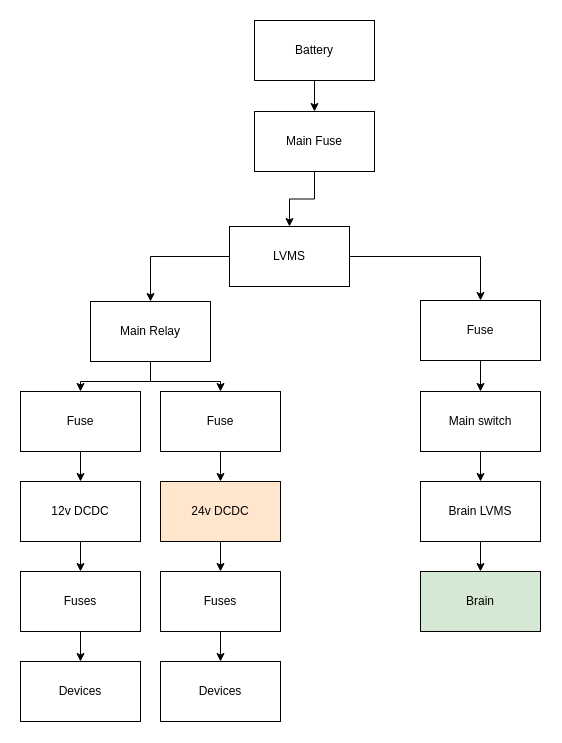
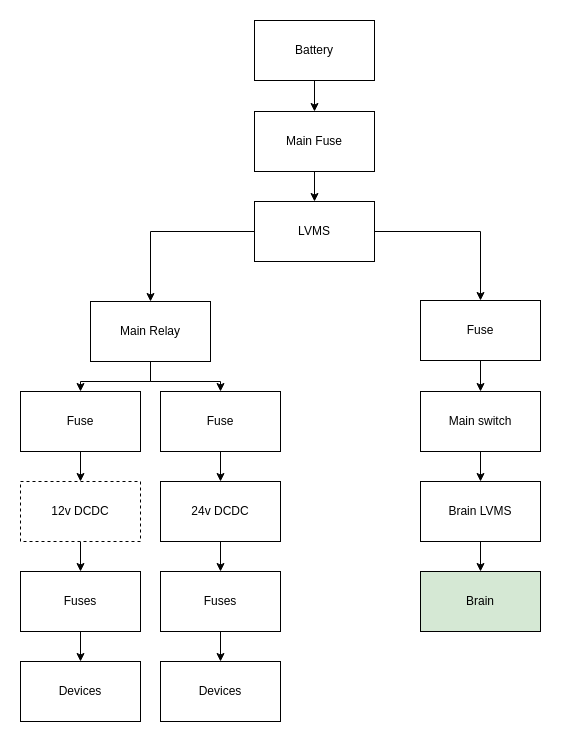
(290, 257) -> (315, 232)
(81, 512) -> (81, 512)
(221, 512) -> (221, 512)
